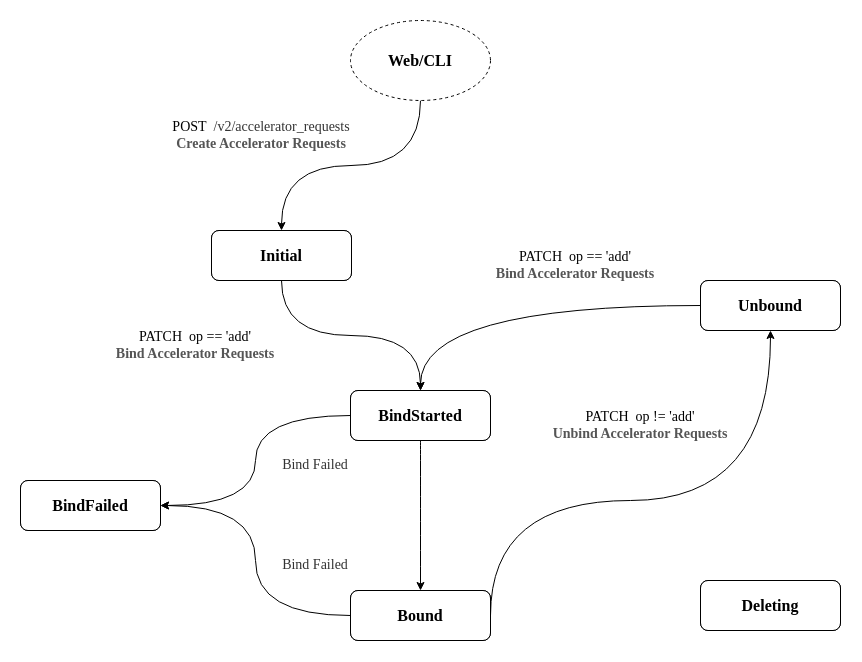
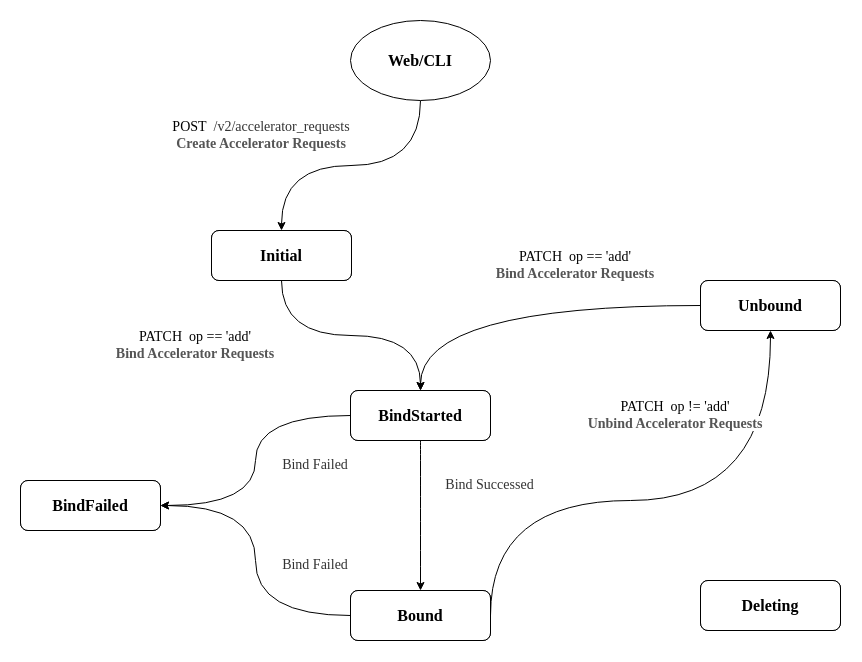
(421, 61) -> (421, 61)
(641, 426) -> (676, 416)
none -> (490, 486)
